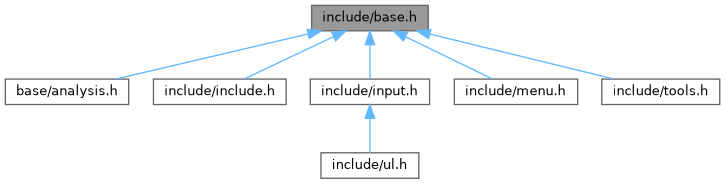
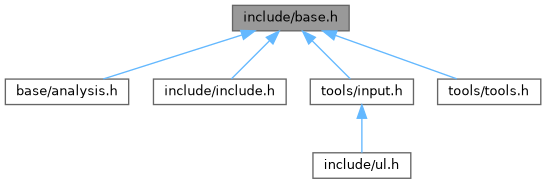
(370, 92) -> (362, 92)
(516, 92) -> none
(661, 92) -> (489, 92)
